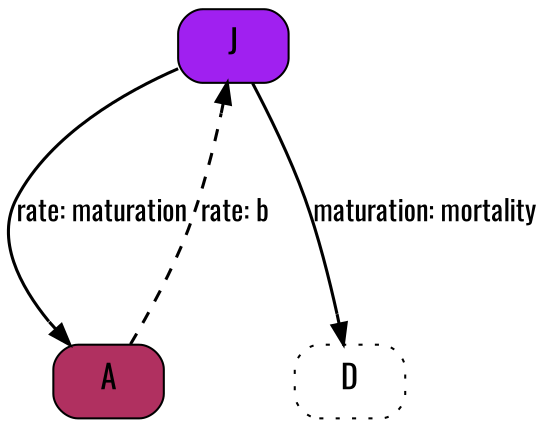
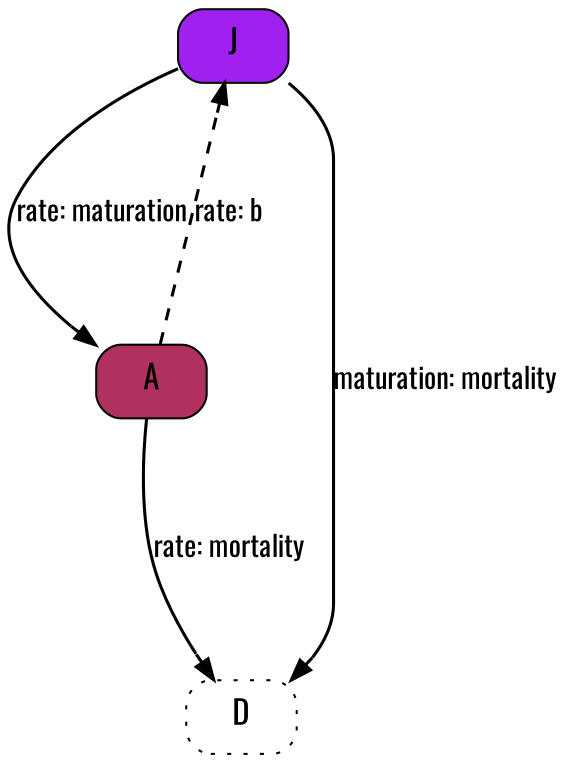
none -> (148, 542)
